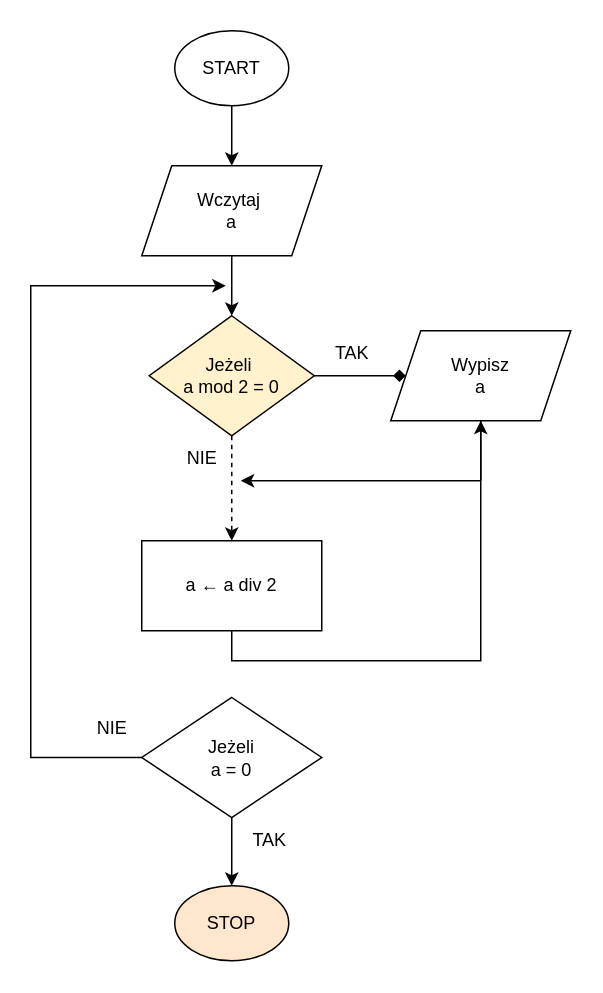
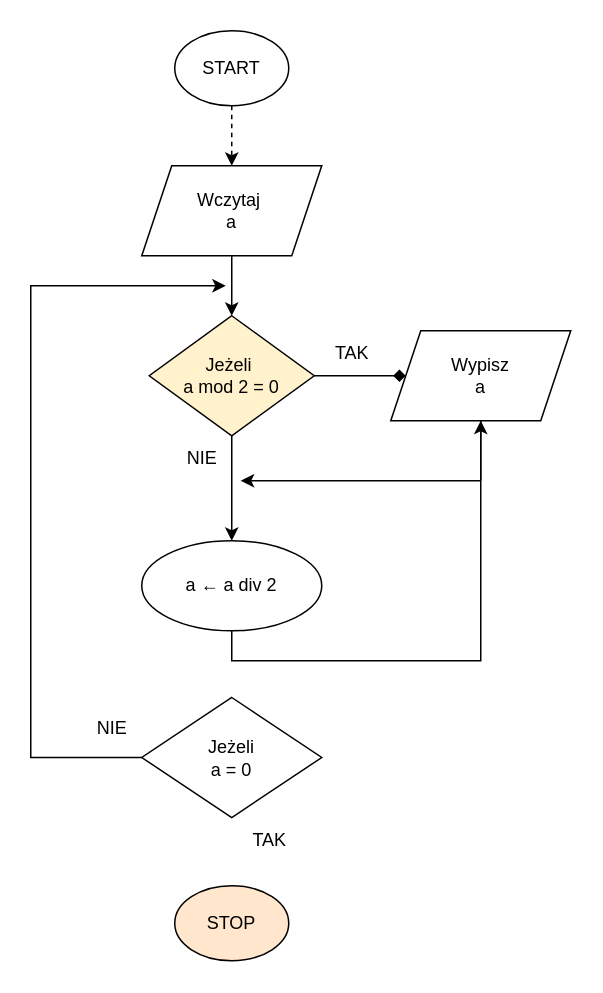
(232, 130) -> (232, 130)
(232, 482) -> (232, 482)
(232, 586) -> (232, 586)
(232, 847) -> none
